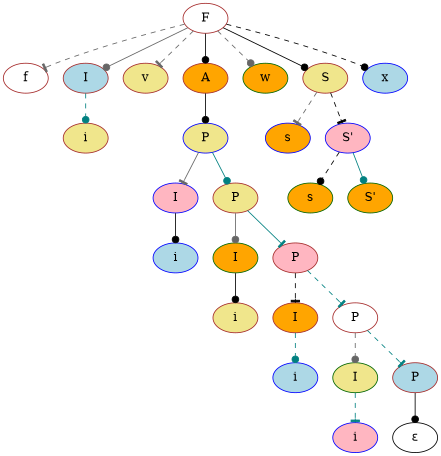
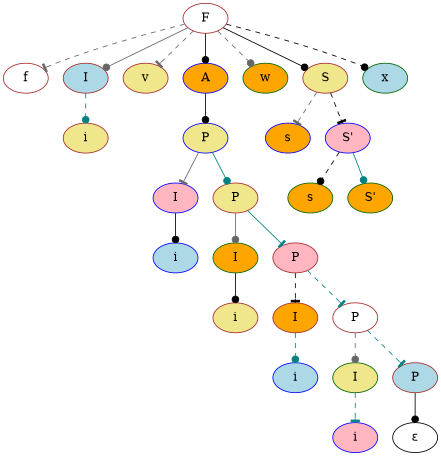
(205, 78) -> (205, 78)
(385, 78) -> (385, 78)
